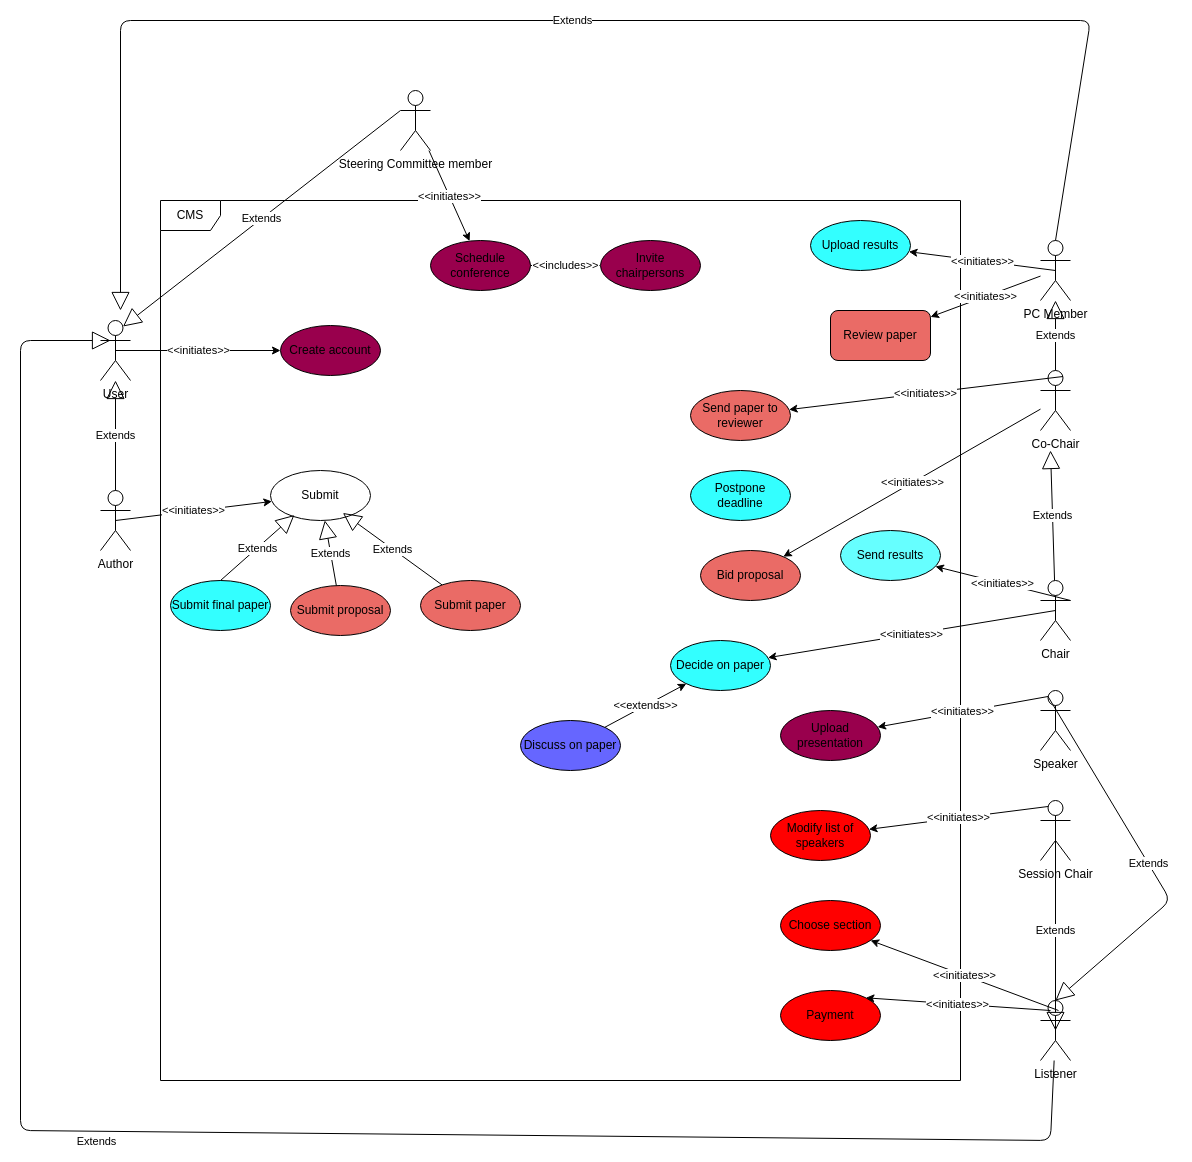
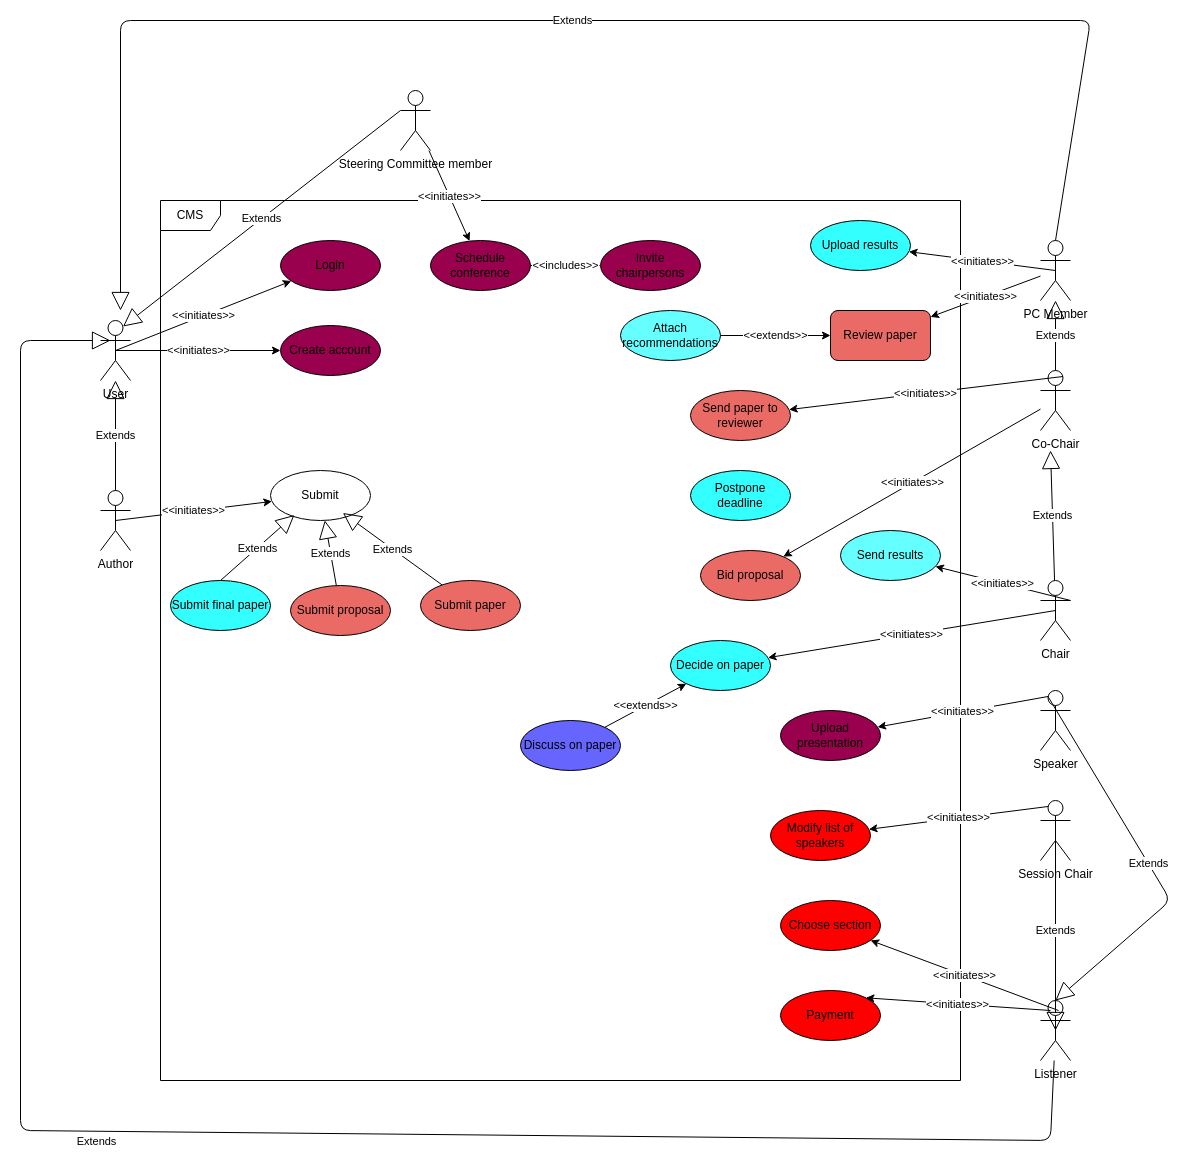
none -> (331, 266)
none -> (203, 316)
none -> (671, 336)
none -> (772, 336)
